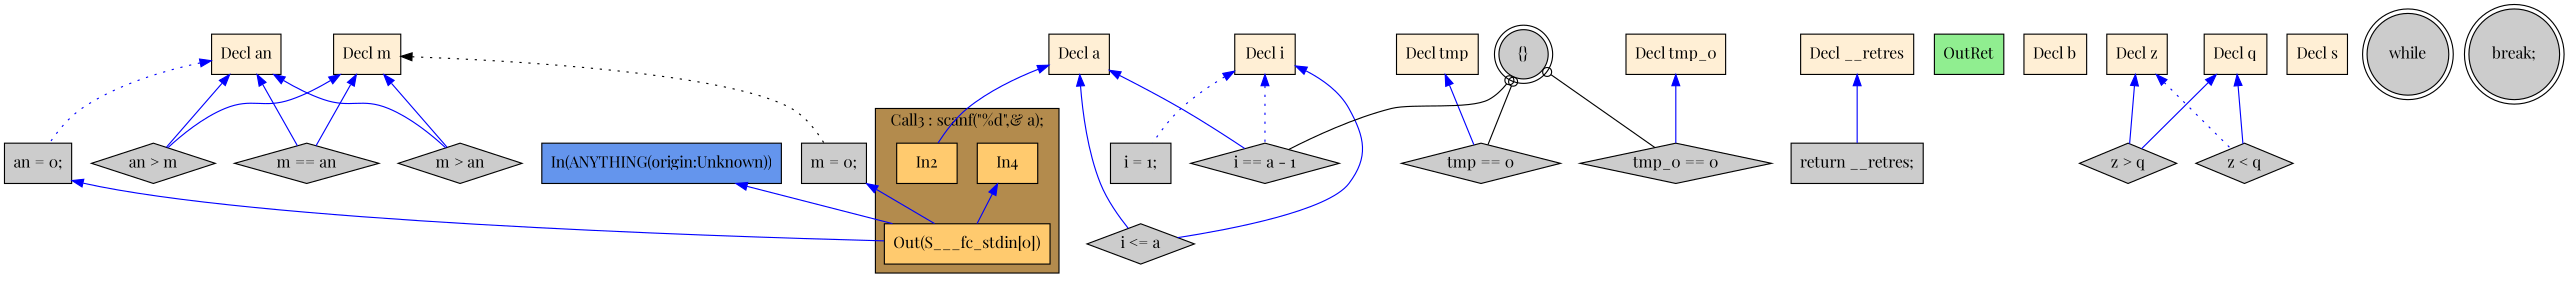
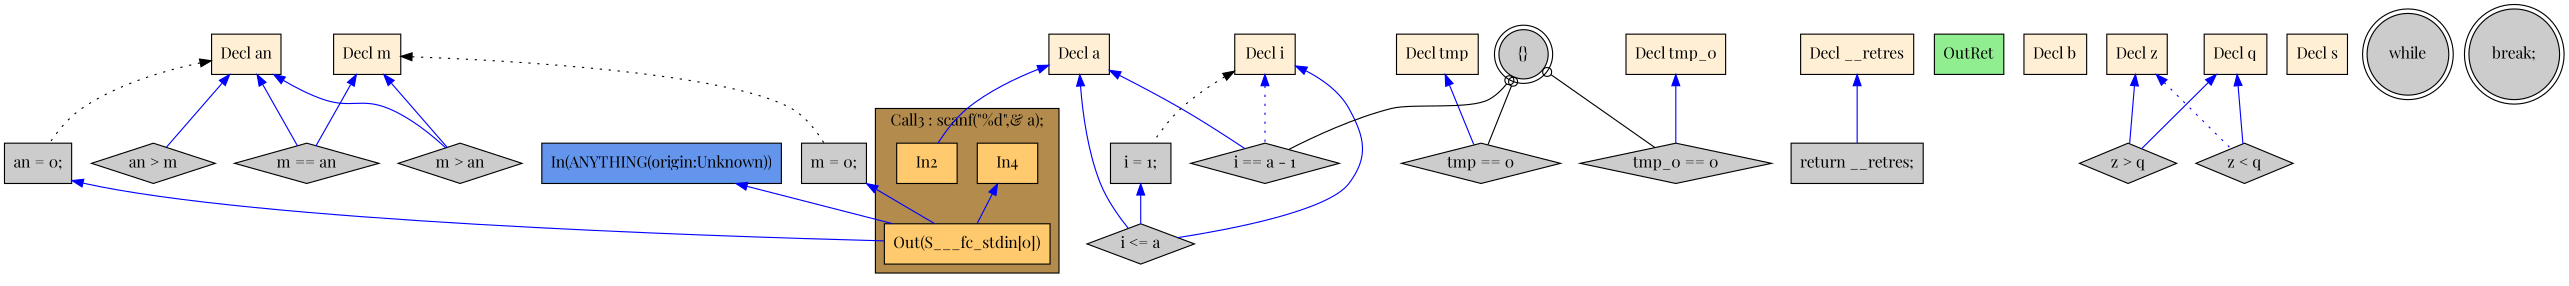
(117, 89) -> (117, 89)
(1188, 102) -> (1188, 102)
(245, 104) -> none
none -> (1141, 209)
